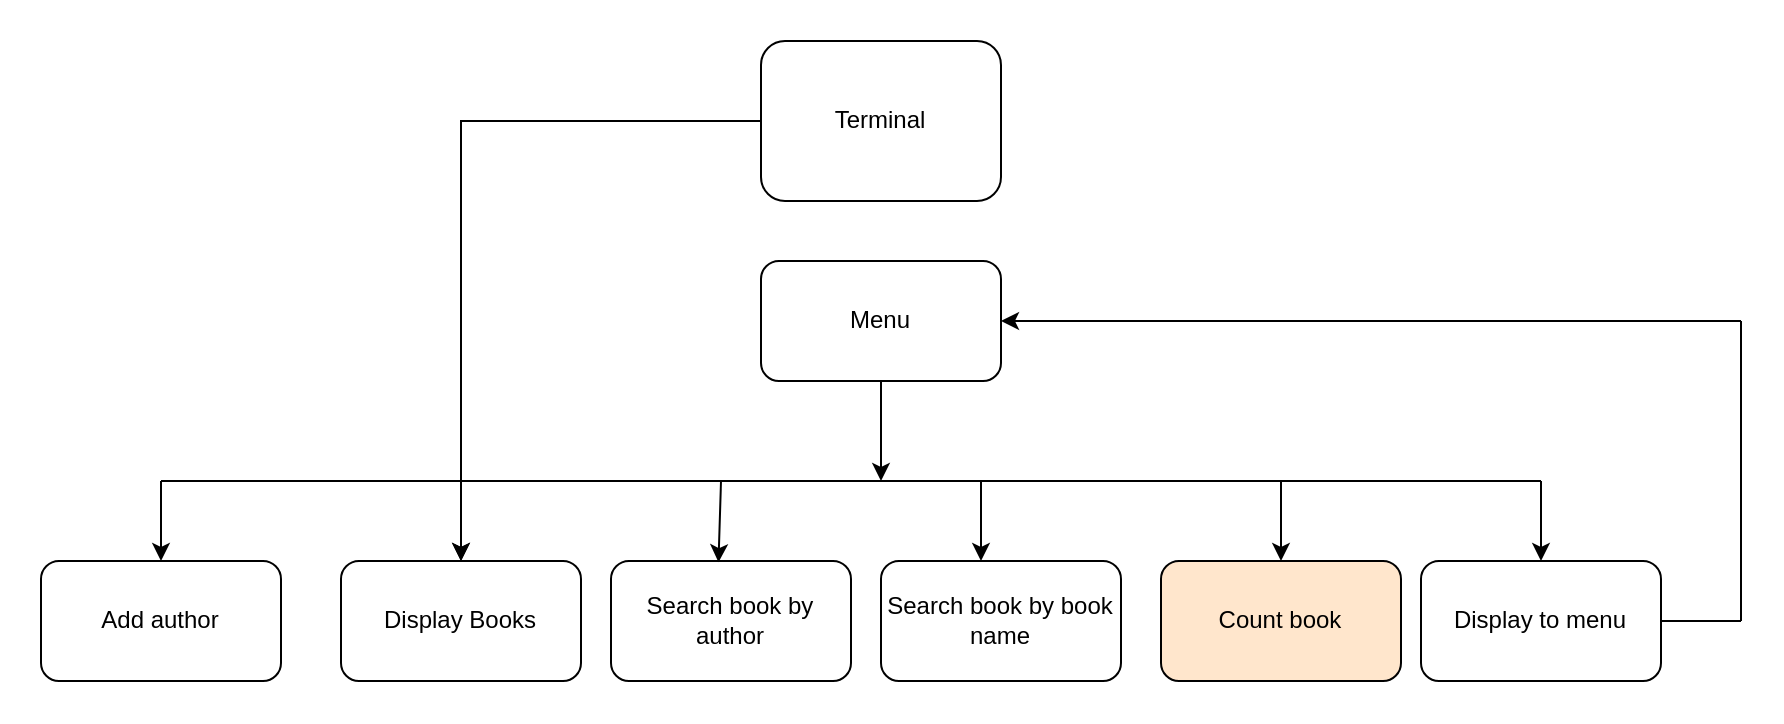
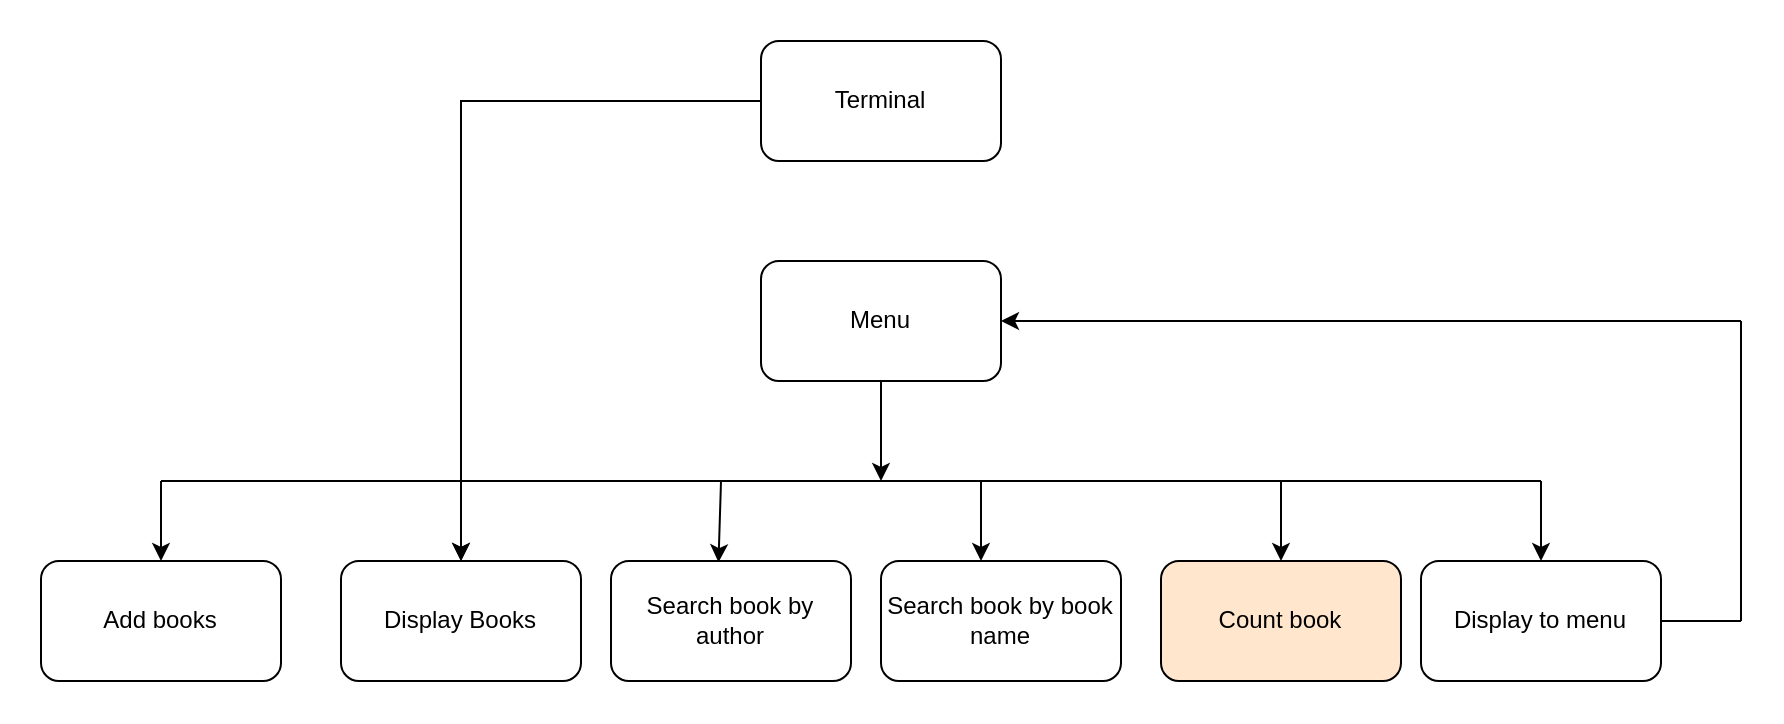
(881, 121) -> (881, 101)
(161, 621) -> (161, 621)
